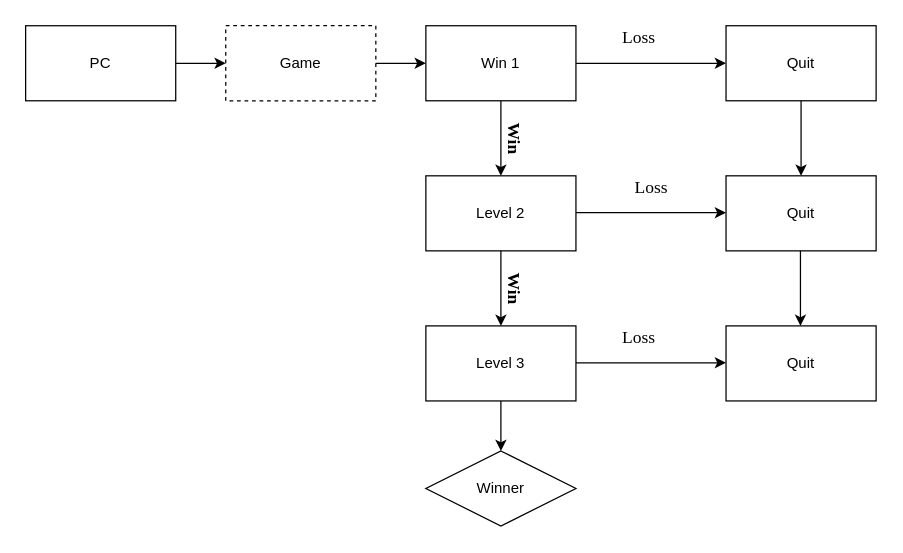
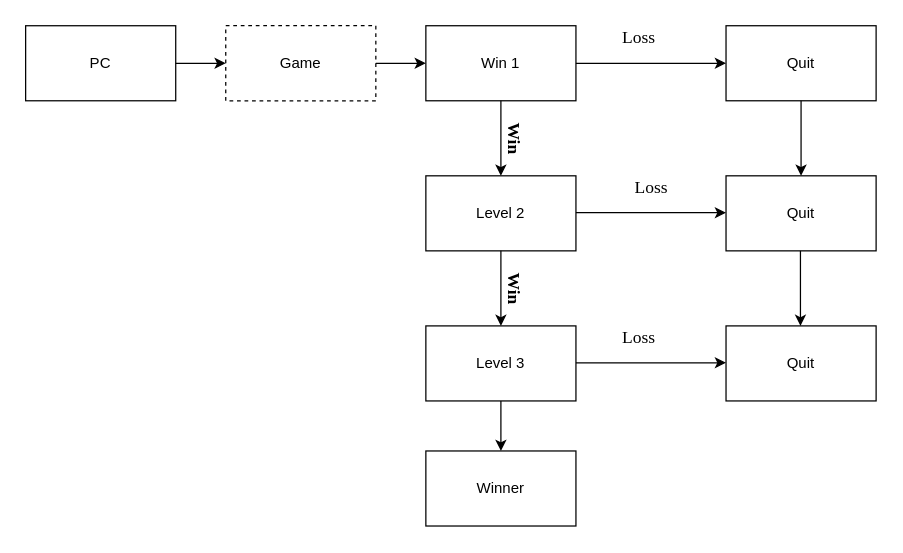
(501, 488) -> (501, 488)
